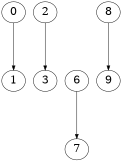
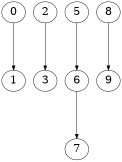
none -> (77, 12)
